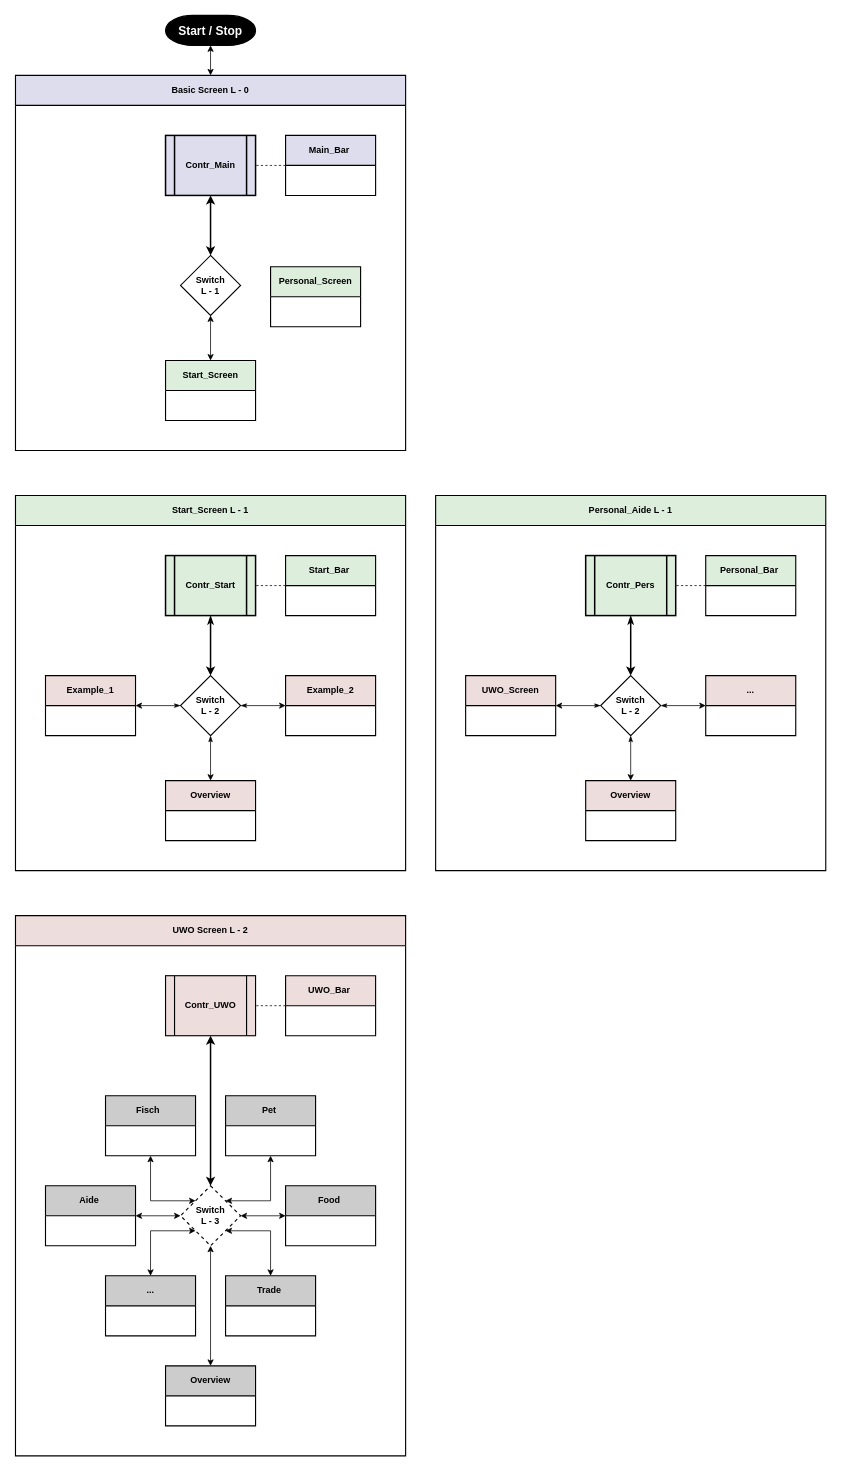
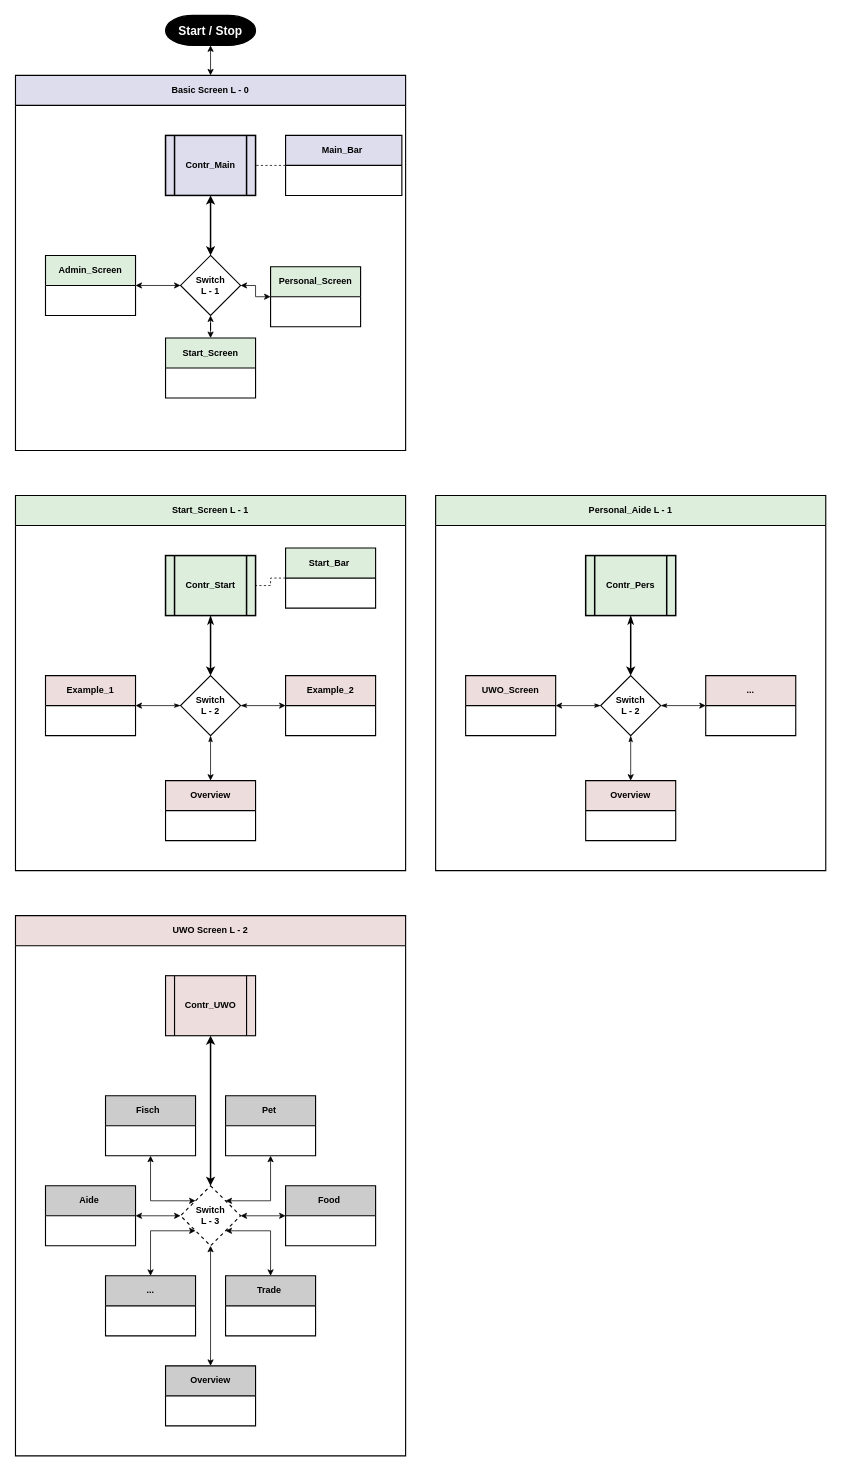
(330, 165) -> (344, 165)
none -> (90, 285)
none -> (158, 285)
none -> (255, 290)
(210, 390) -> (210, 368)
(330, 585) -> (330, 578)
(689, 585) -> none
(750, 585) -> none
(269, 1005) -> none
(330, 1005) -> none
